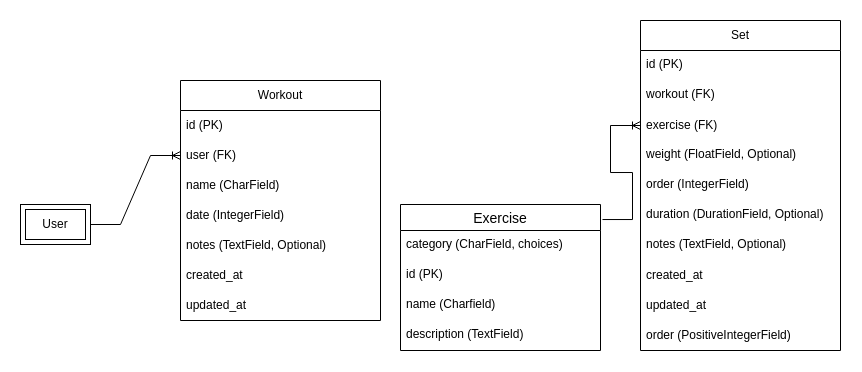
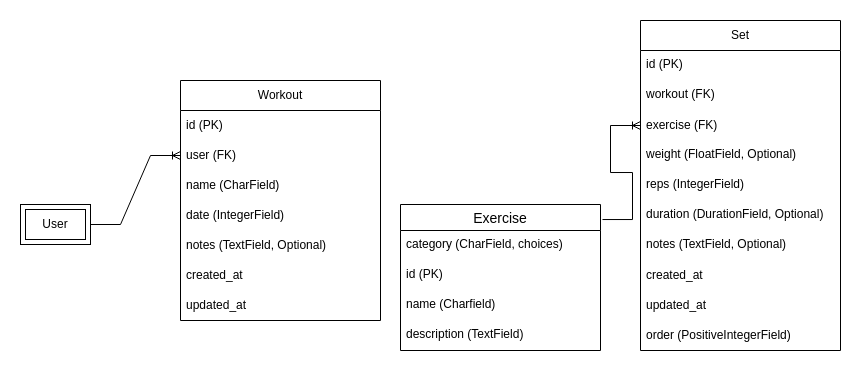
(709, 185) -> (706, 185)
